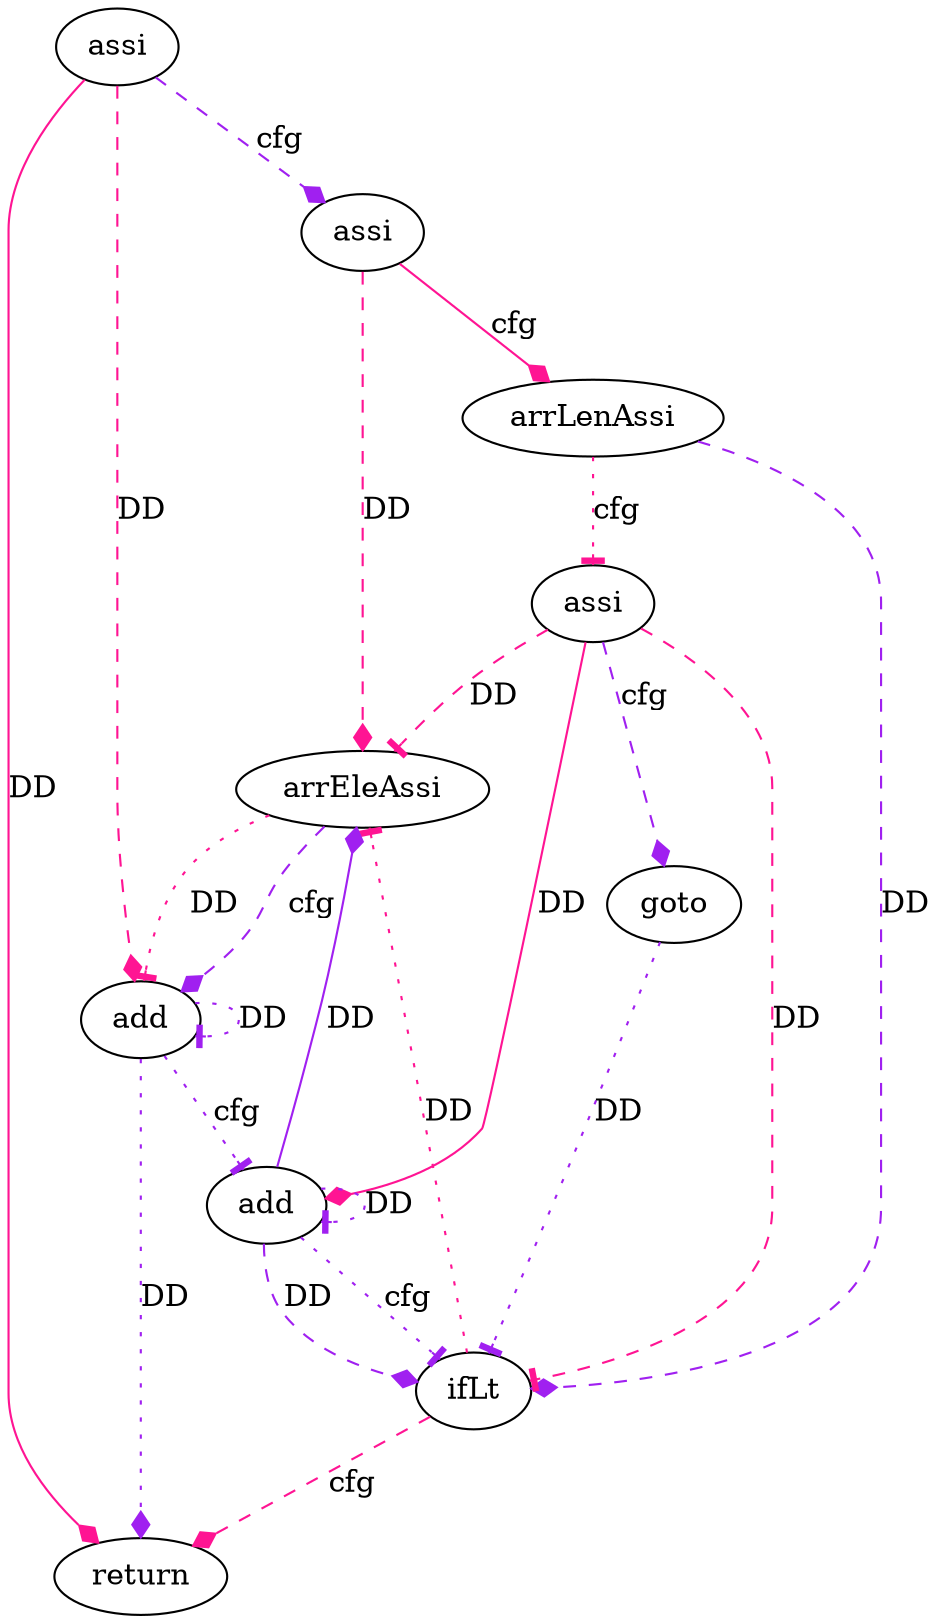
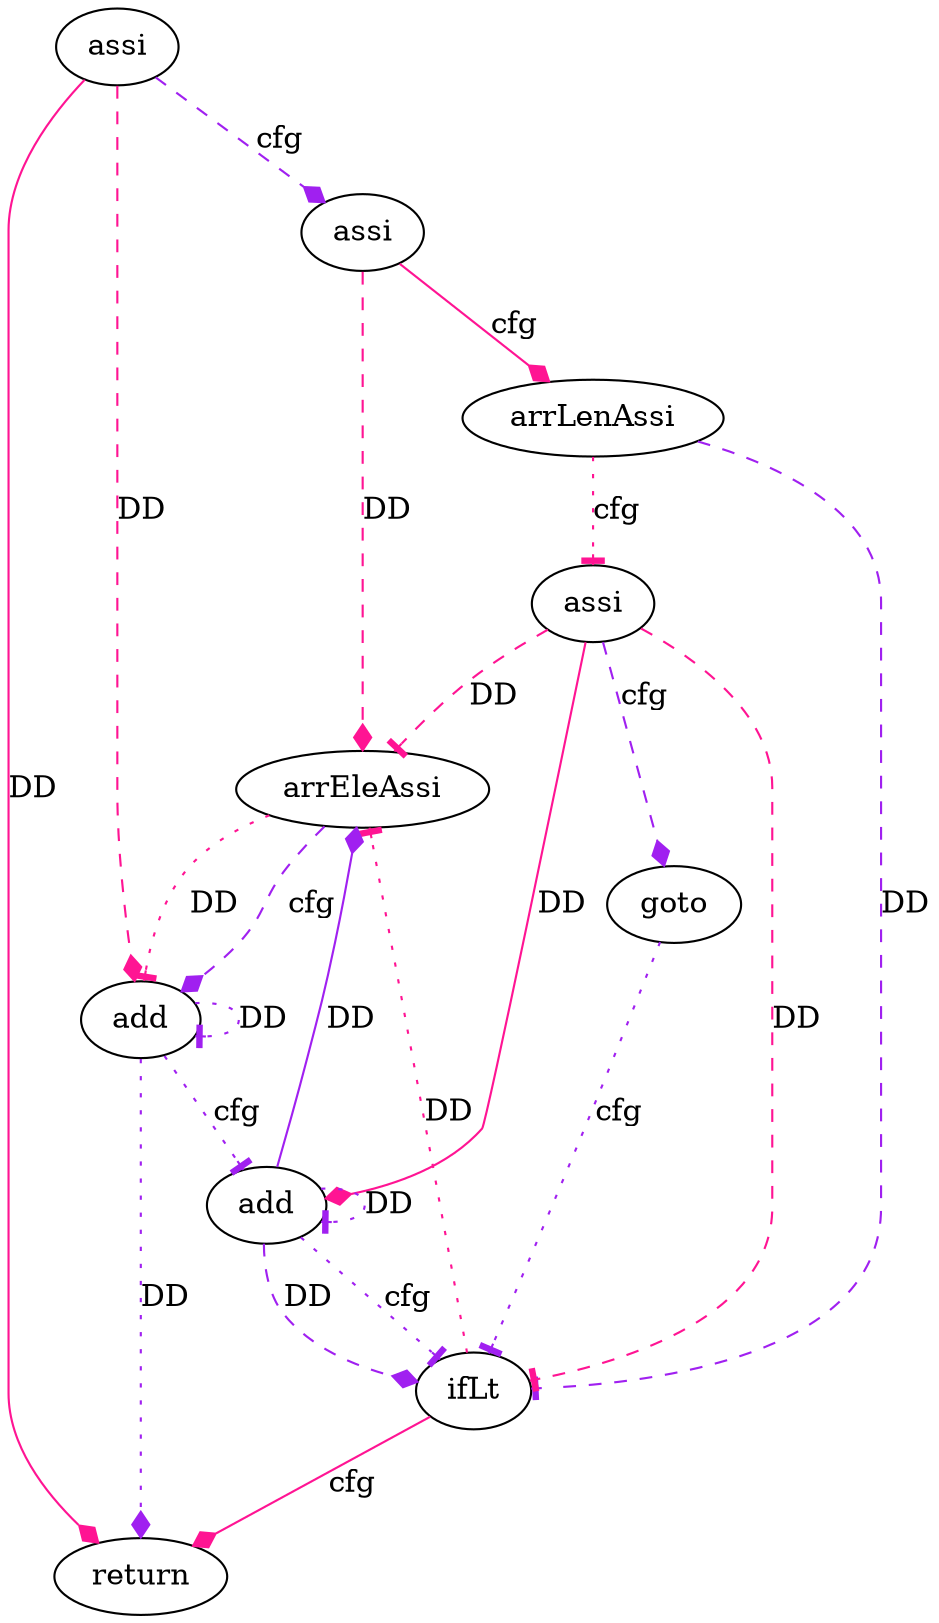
(881, 977) -> (881, 977)
(619, 1113) -> (619, 1113)
(323, 1475) -> (323, 1475)
